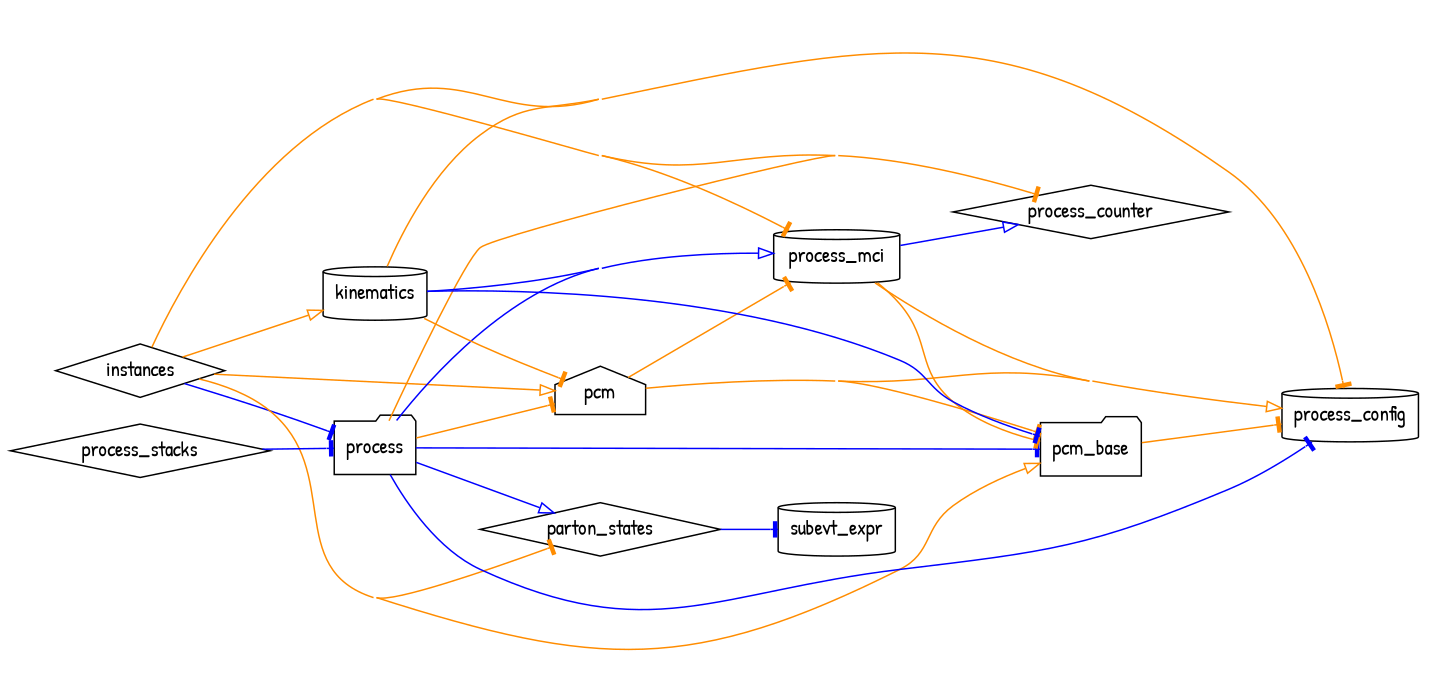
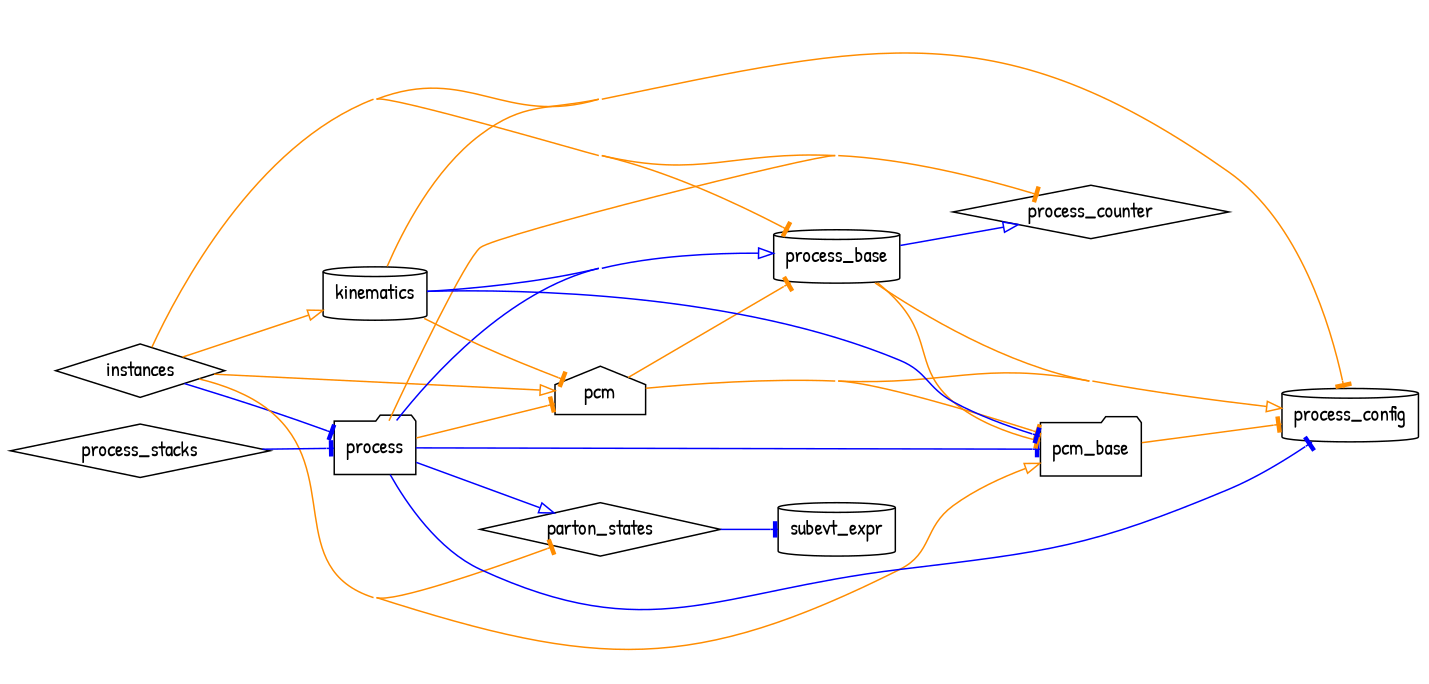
(837, 256) -> (837, 256)
